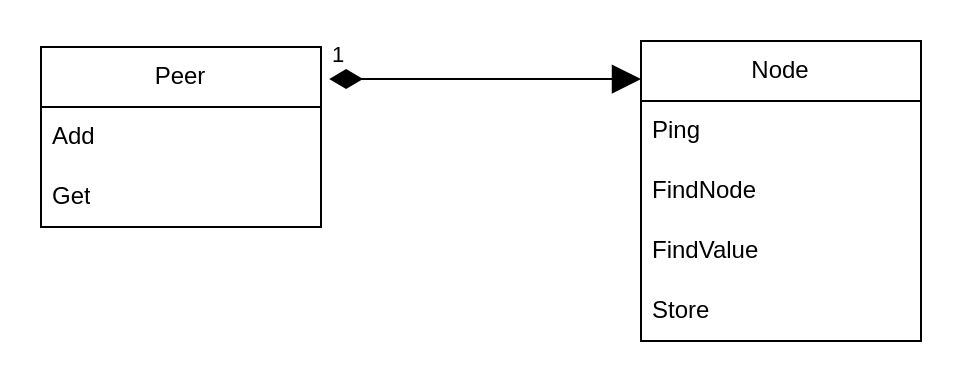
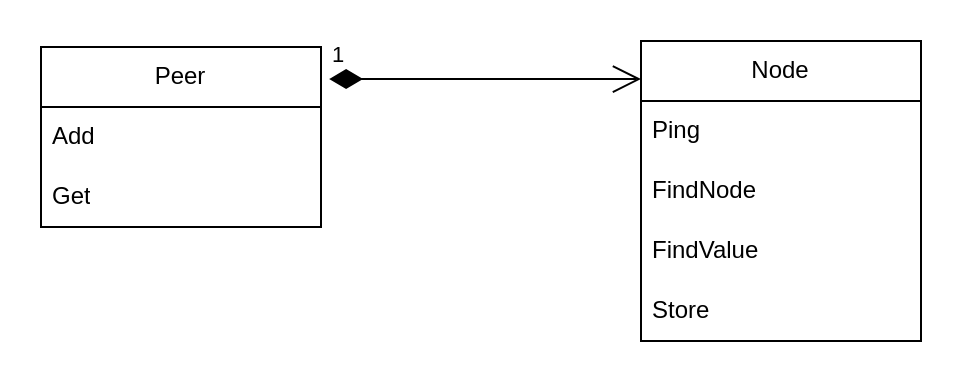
(611, 79) -> (622, 79)
